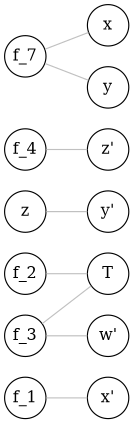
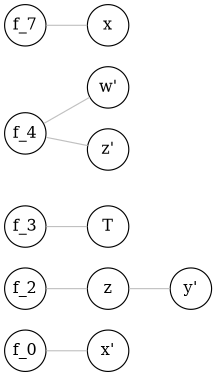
(108, 87) -> none
(67, 274) -> (67, 289)
(67, 336) -> (67, 110)
(25, 398) -> (25, 351)
